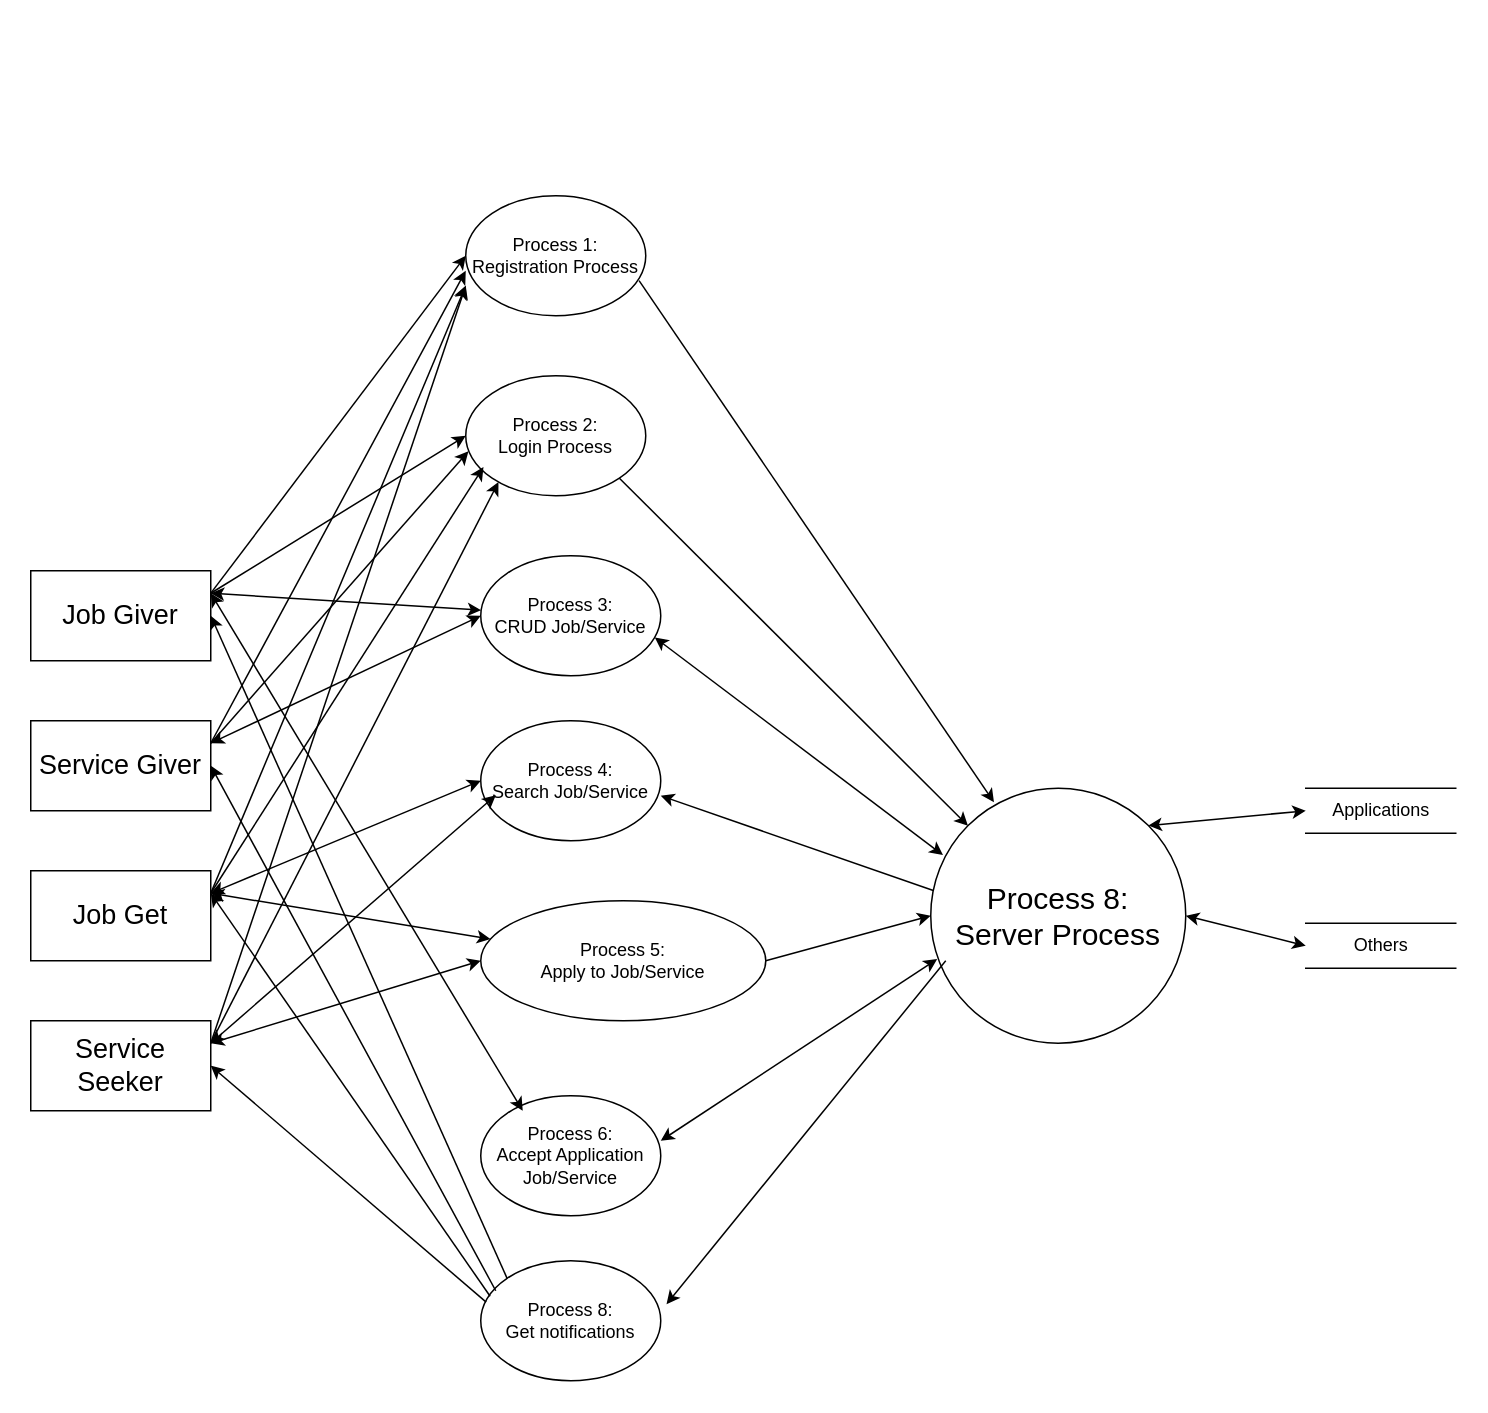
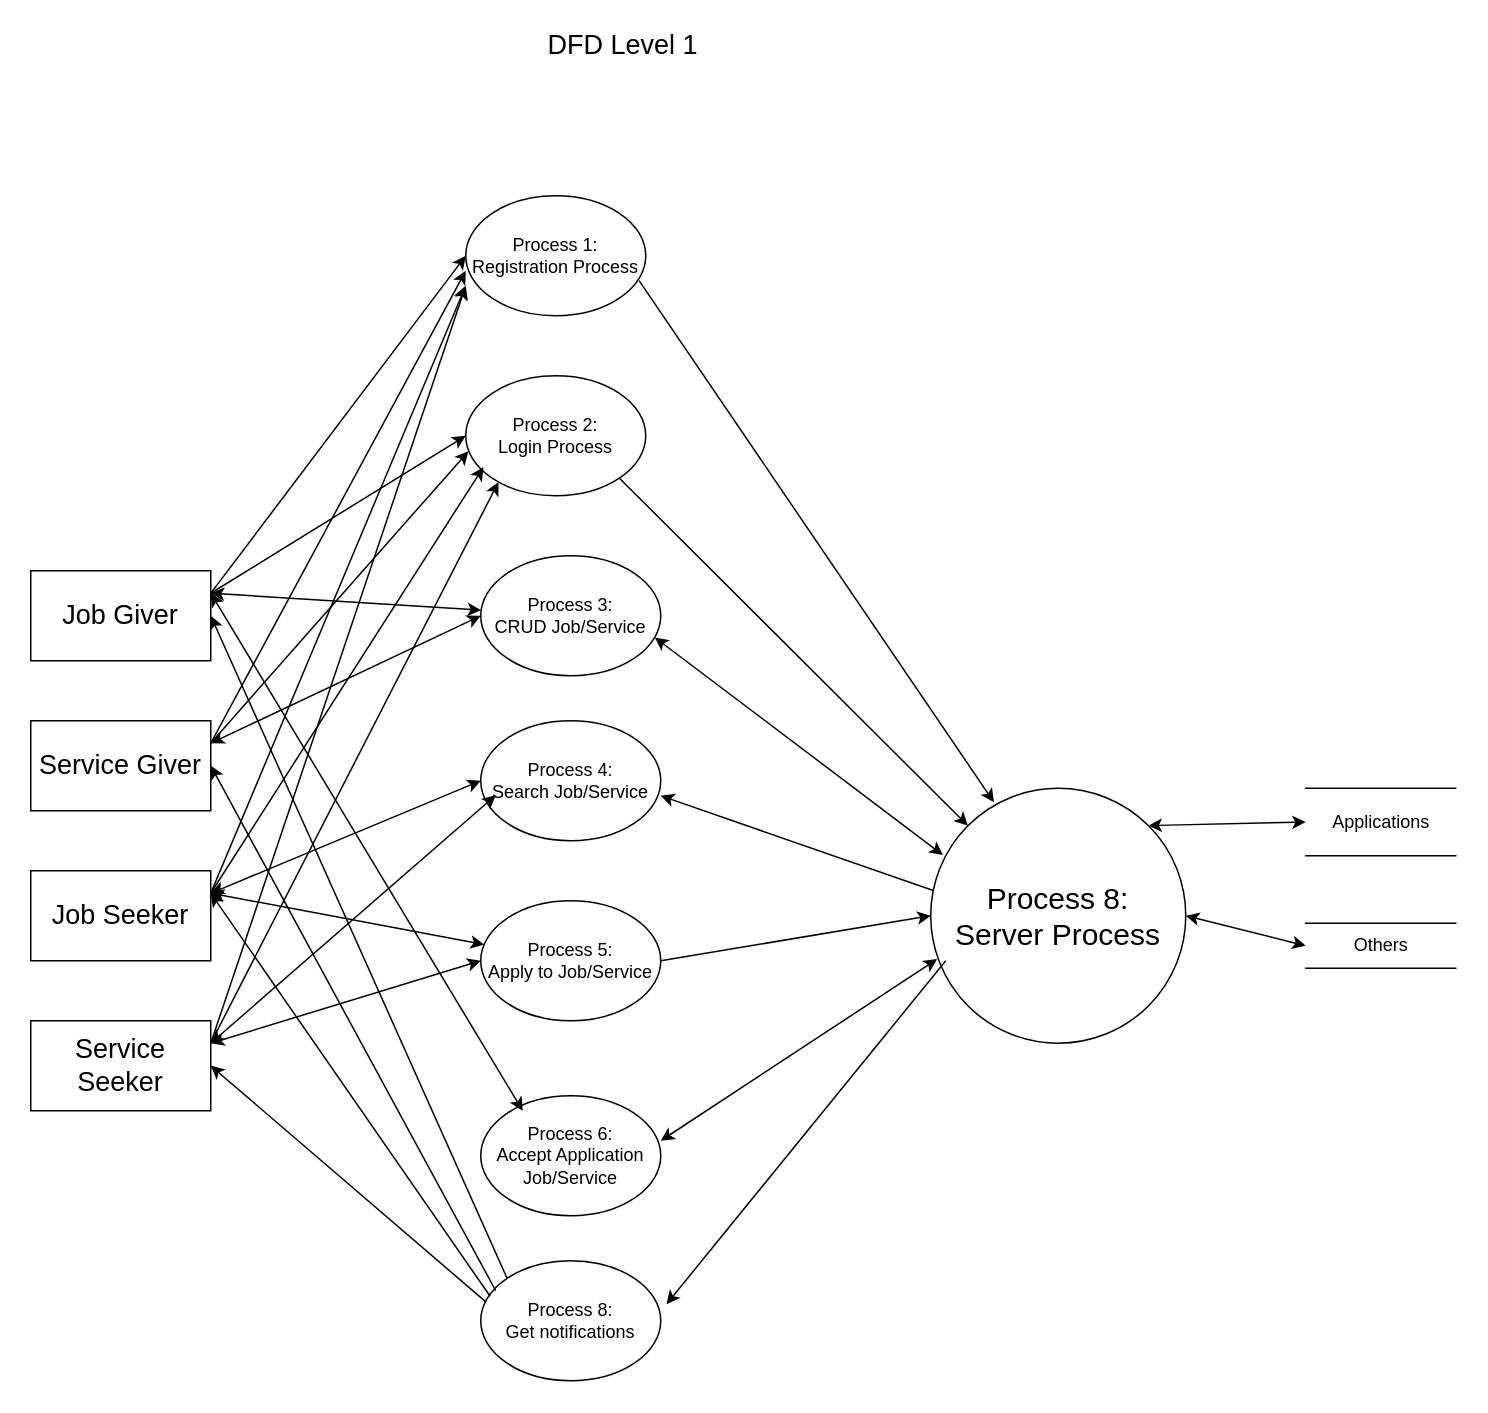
none -> (623, 46)
(1381, 811) -> (1381, 822)
(121, 916) -> (121, 916)
(623, 961) -> (571, 961)
